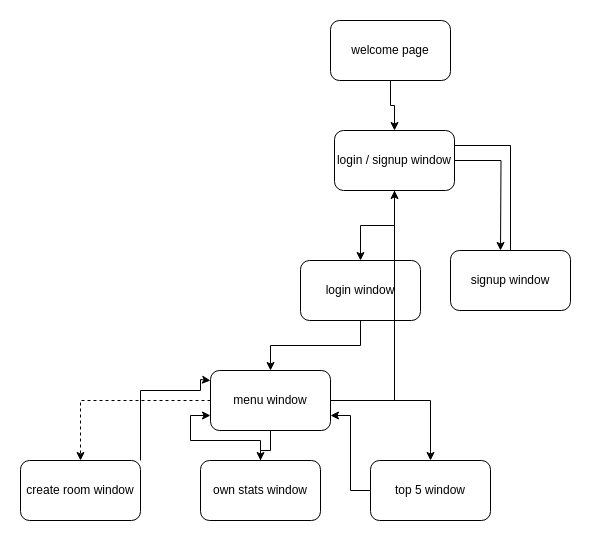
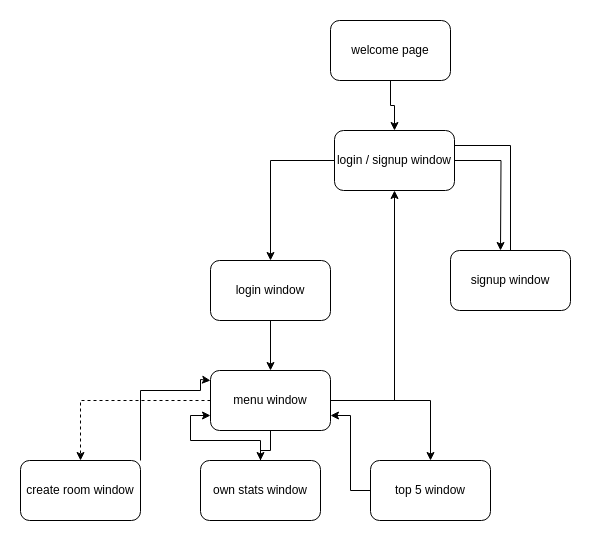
(361, 291) -> (271, 291)
